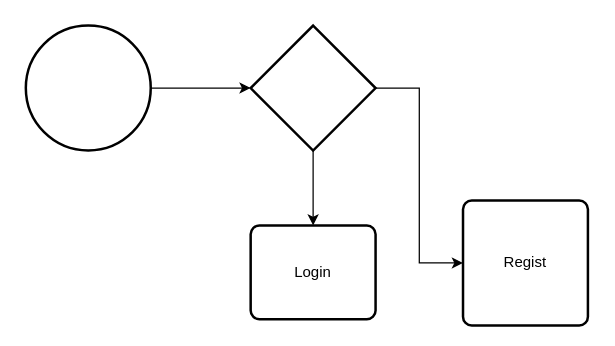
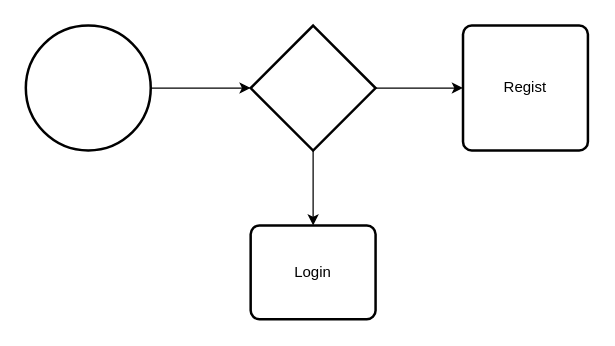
(526, 263) -> (526, 88)
